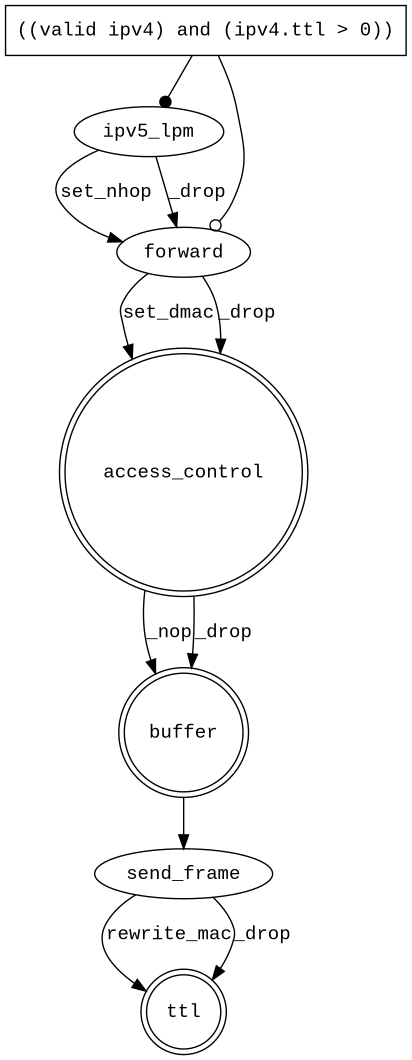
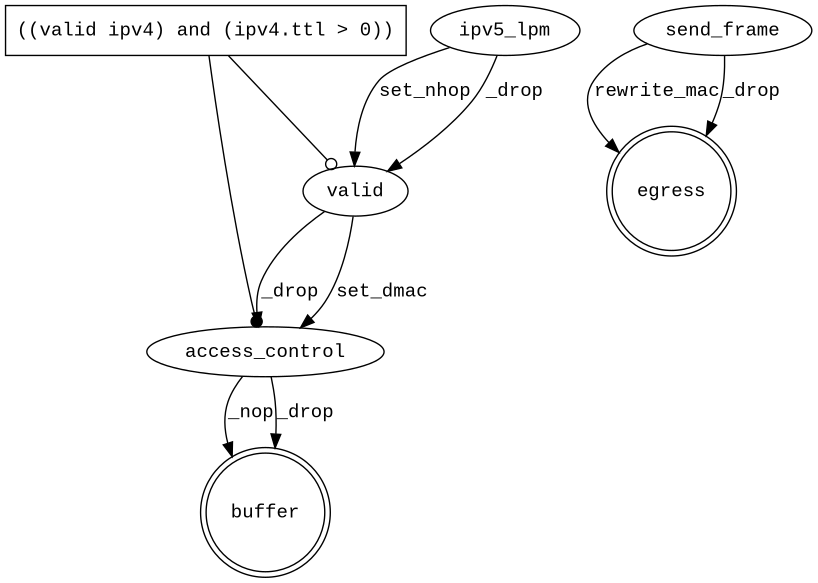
(180, 76) -> (229, 186)
(184, 252) -> (356, 191)
(184, 472) -> (265, 352)
(184, 816) -> none
(184, 1012) -> (672, 191)
